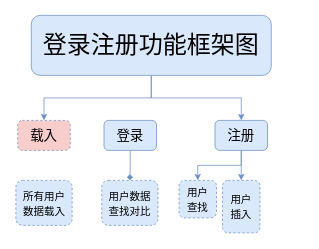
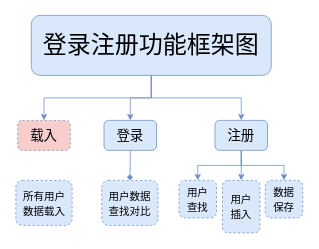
none -> (130, 107)
none -> (269, 165)
none -> (284, 199)
